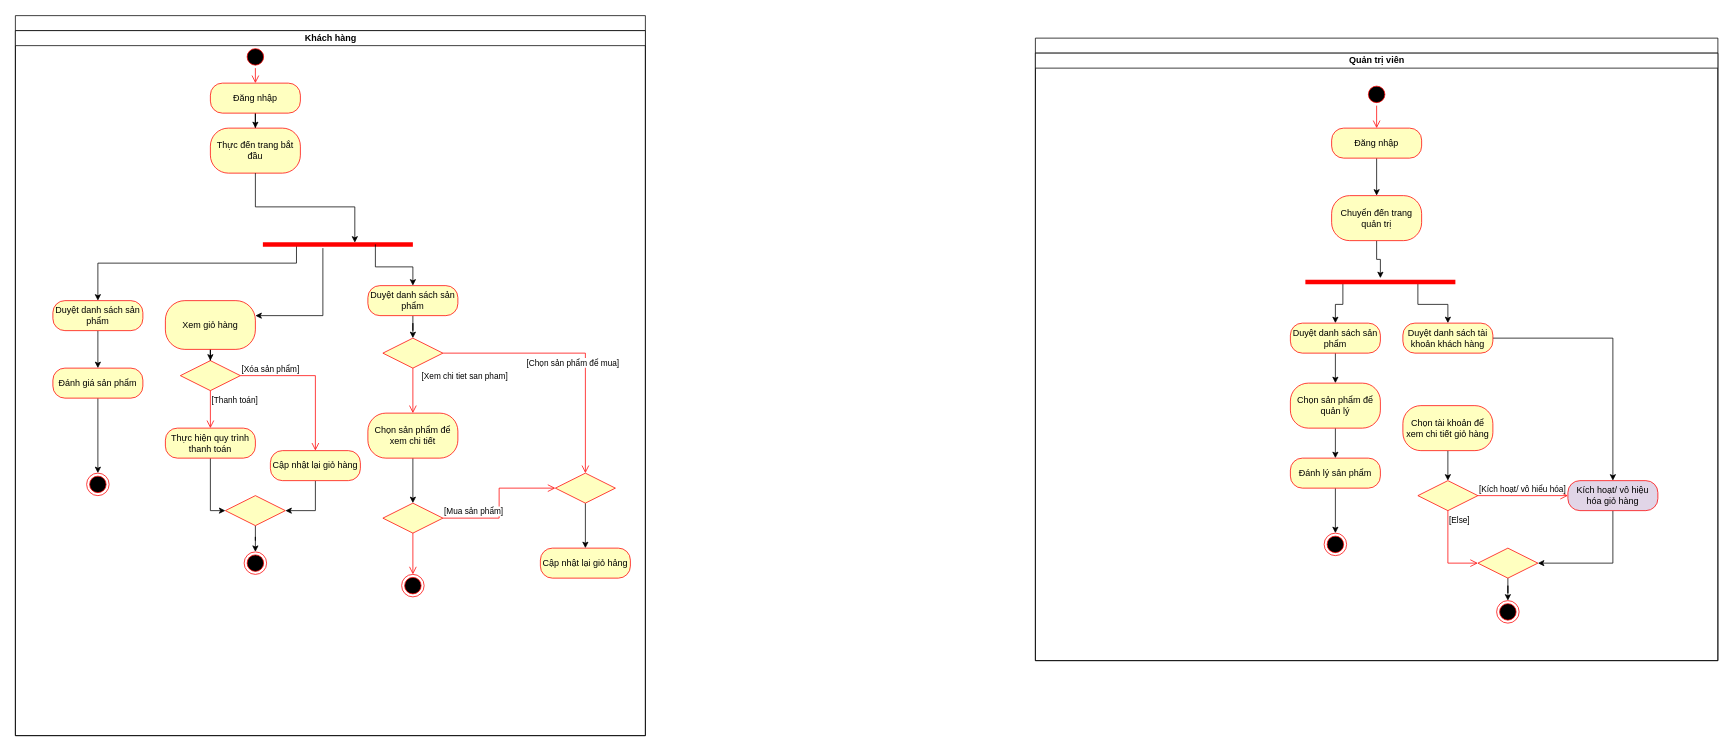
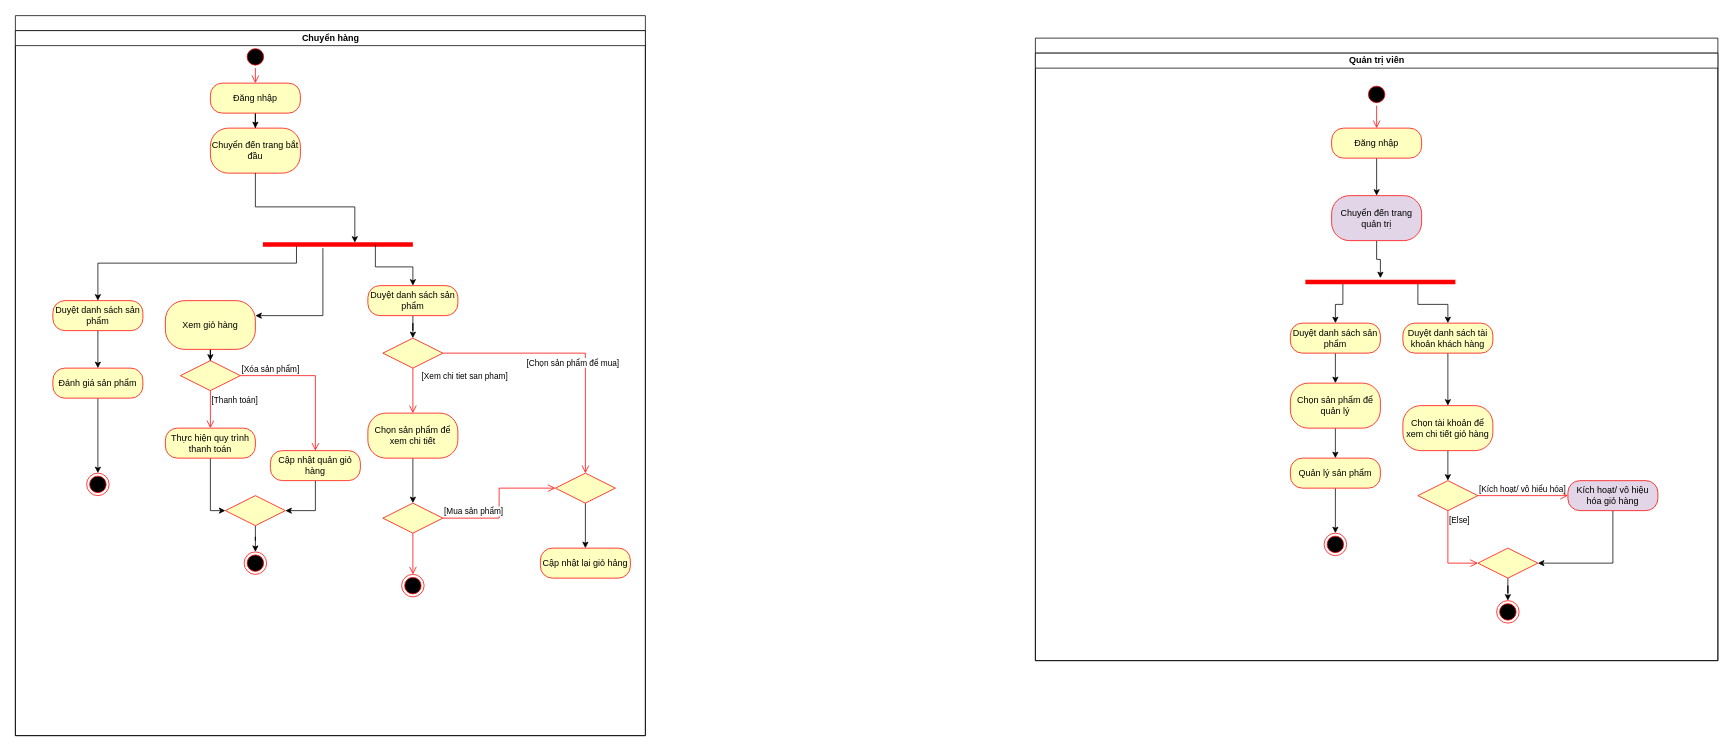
(331, 38) -> (331, 38)
(255, 150) -> (255, 150)
(1377, 218) -> (1377, 218)
(1612, 338) -> (1448, 399)
(315, 465) -> (315, 465)
(1335, 473) -> (1335, 473)
